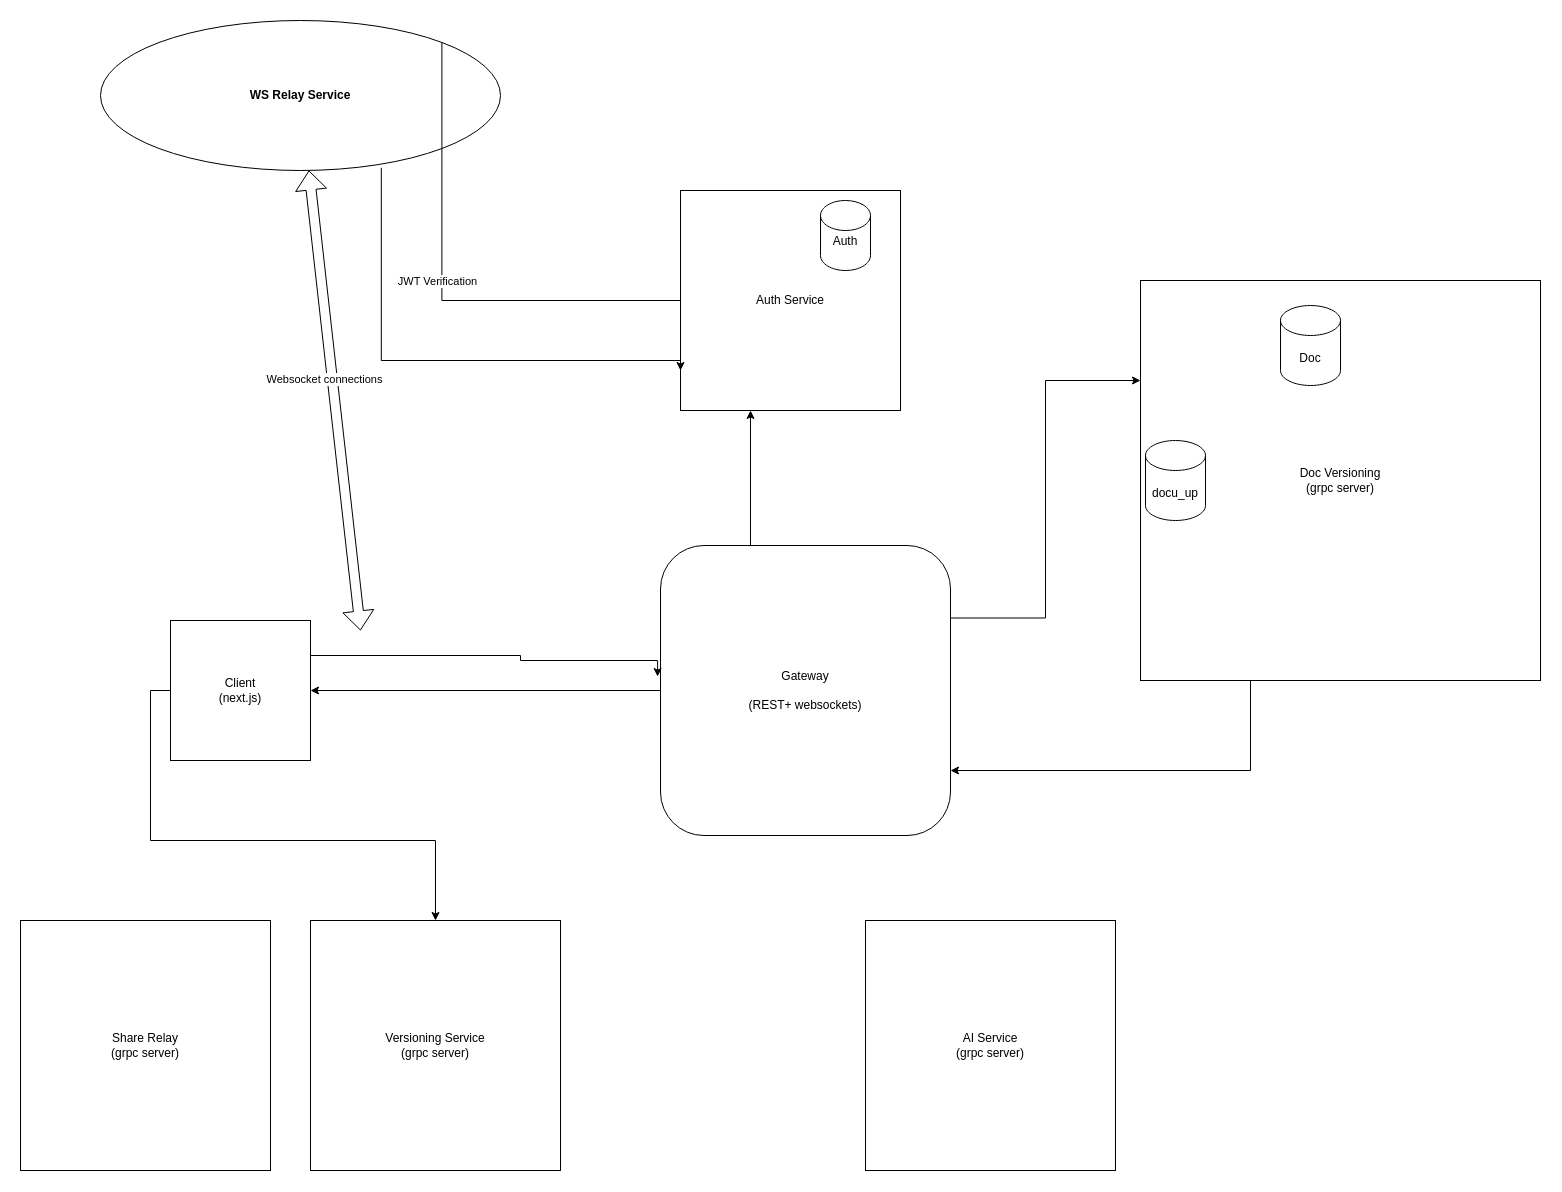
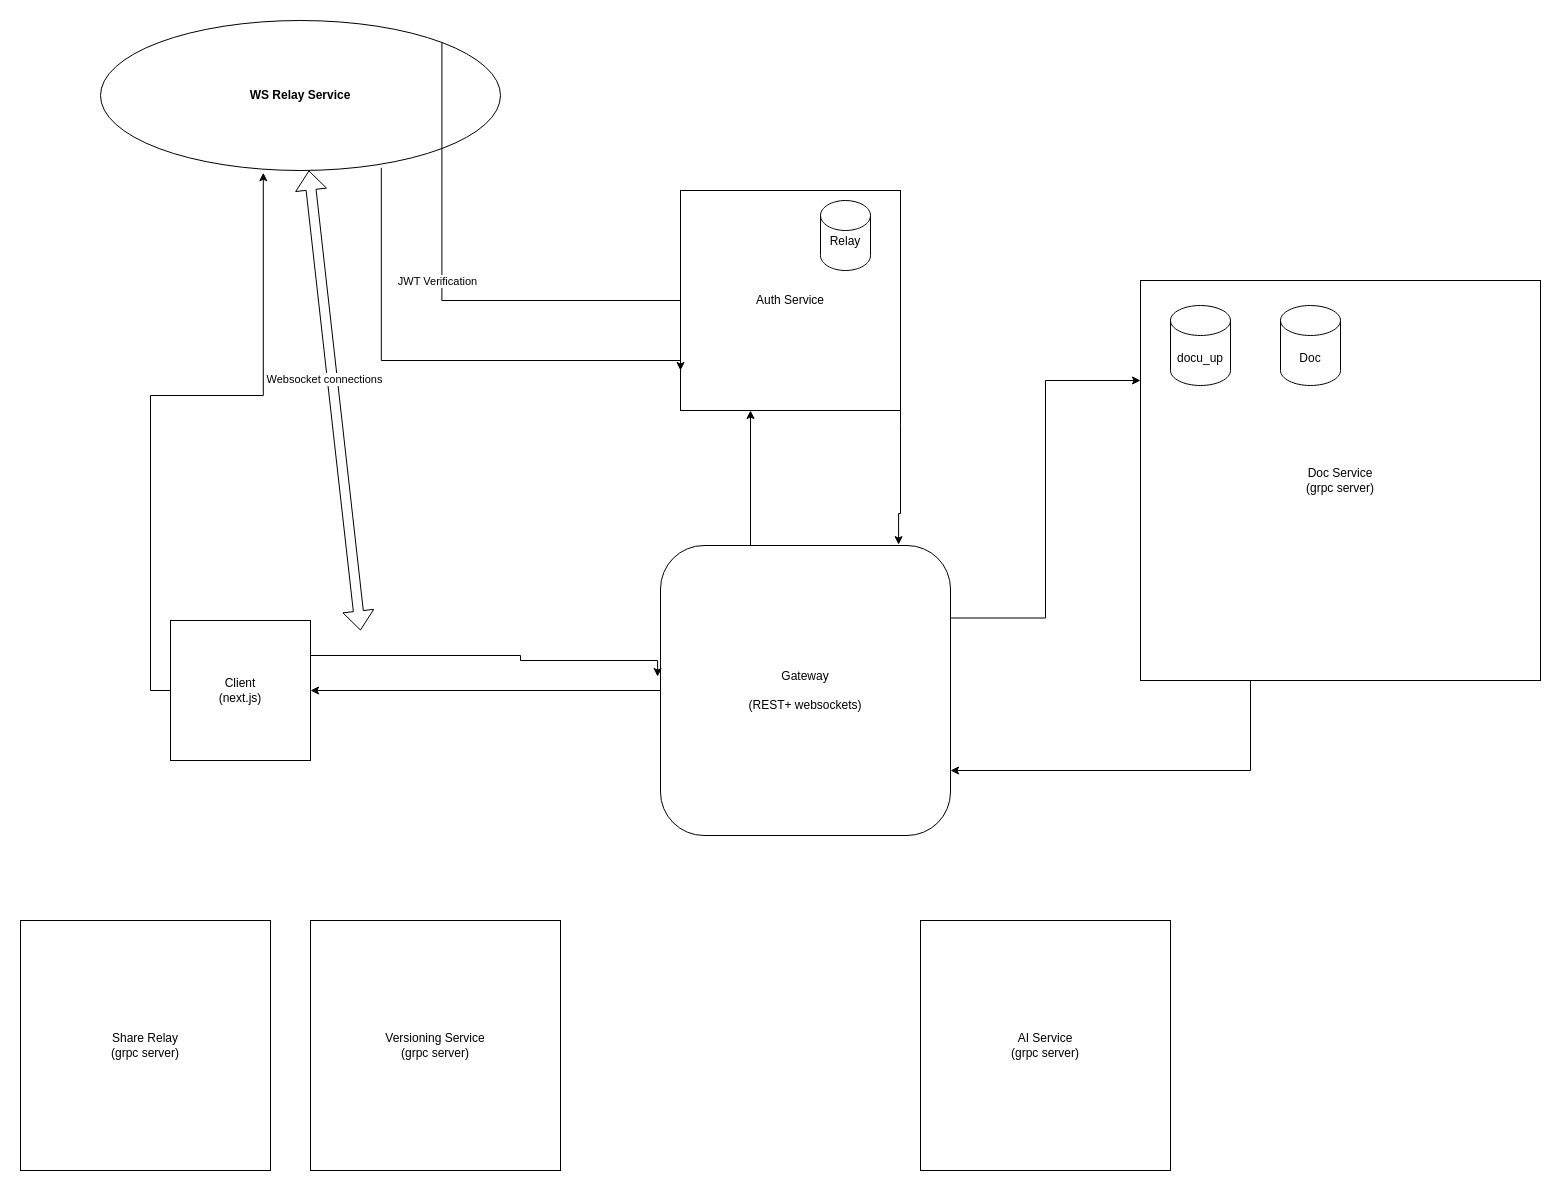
(846, 249) -> (846, 249)
none -> (901, 474)
(1176, 481) -> (1201, 346)
(1341, 481) -> (1341, 481)
(254, 841) -> (166, 396)
(991, 1046) -> (1046, 1046)
